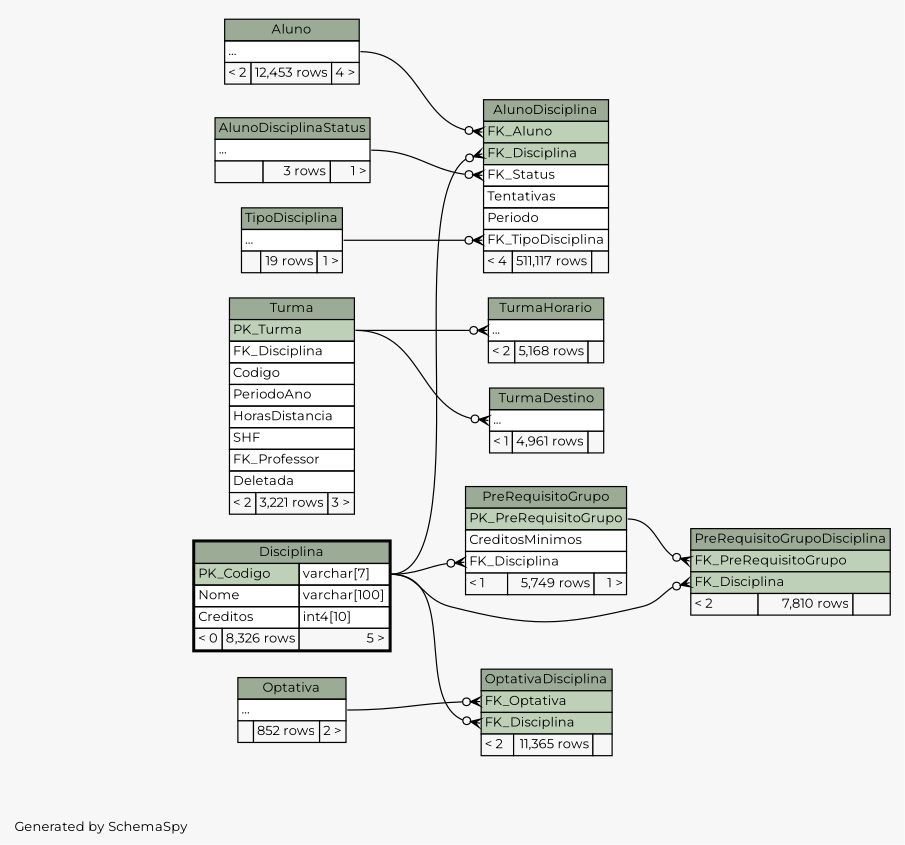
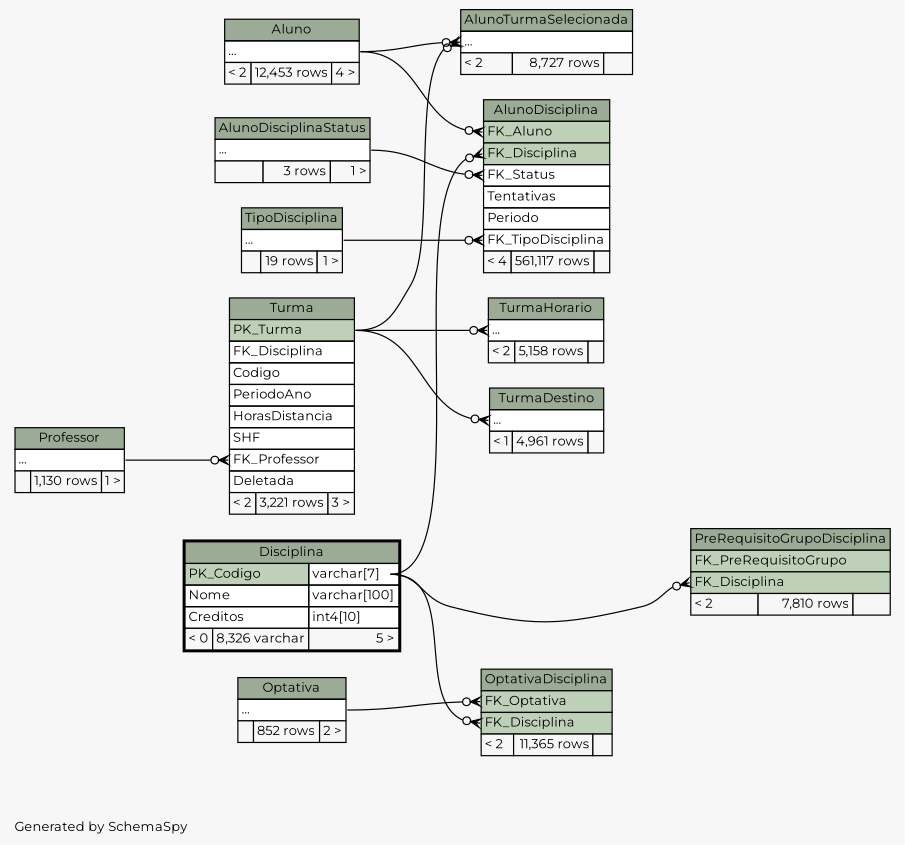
none -> (546, 42)
(552, 261) -> (553, 261)
(551, 351) -> (551, 351)
none -> (69, 460)
(546, 541) -> none
(261, 639) -> (261, 639)
